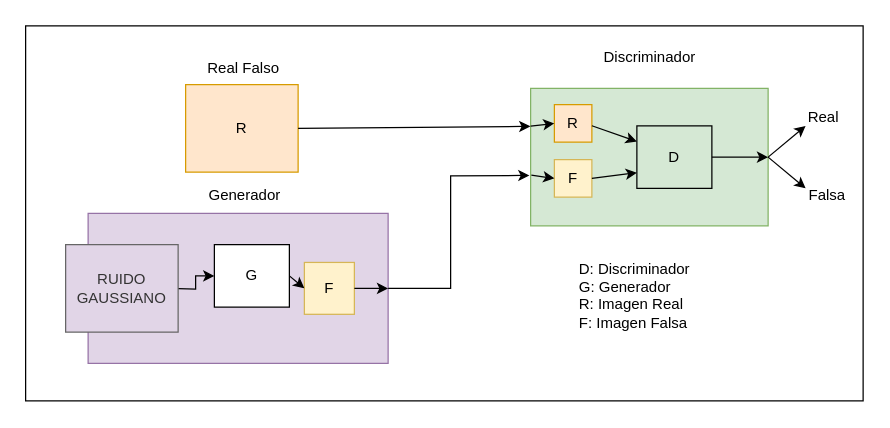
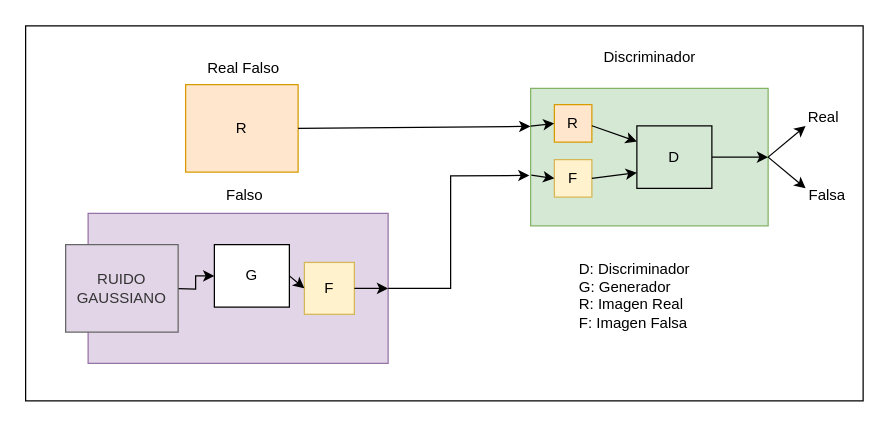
(245, 196) -> (245, 196)
